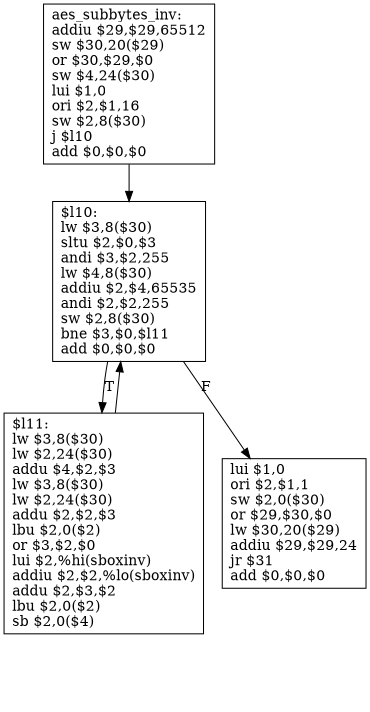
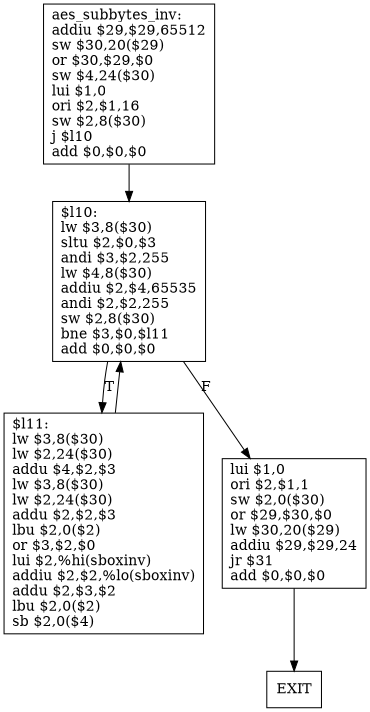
none -> (294, 690)
